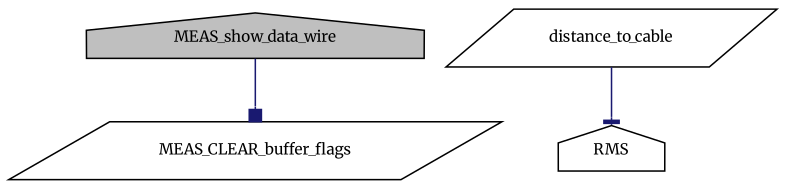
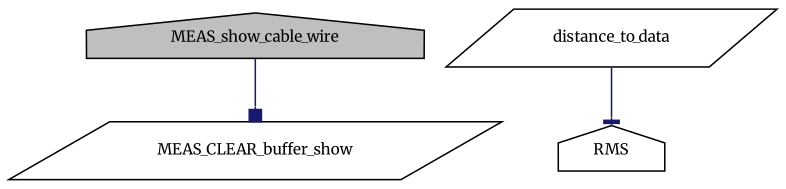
(255, 38) -> (255, 38)
(612, 38) -> (612, 38)
(255, 151) -> (255, 151)
